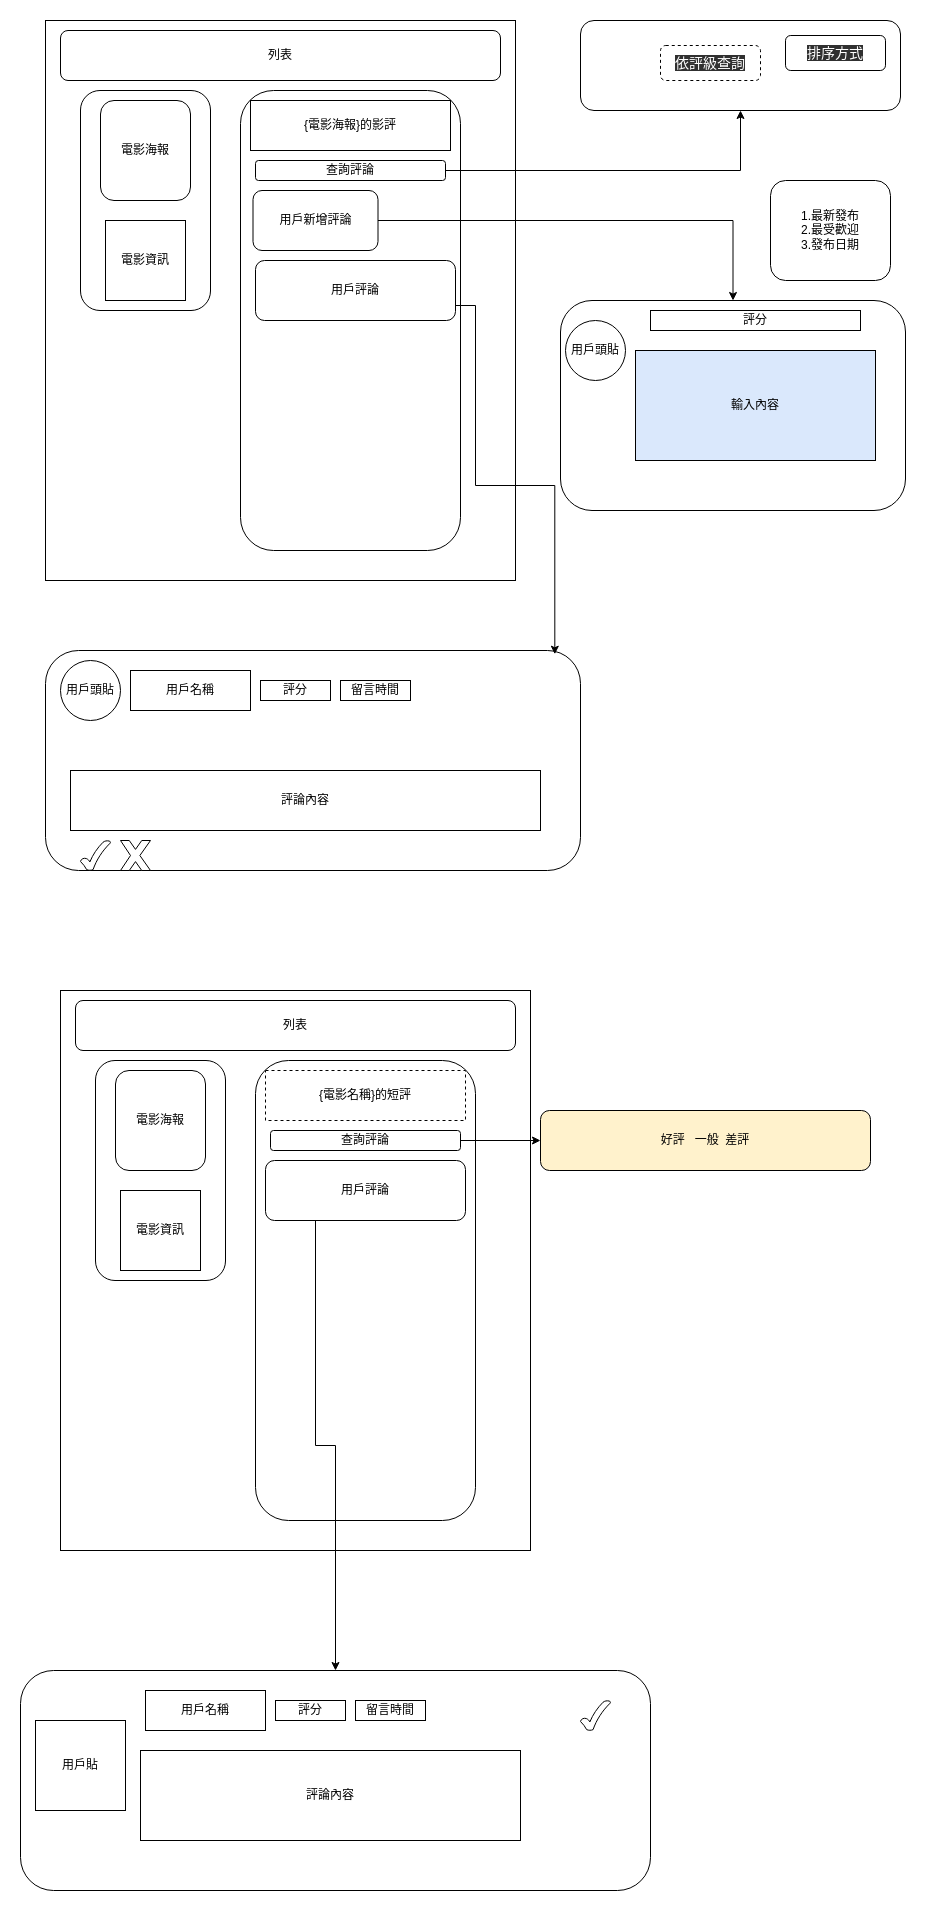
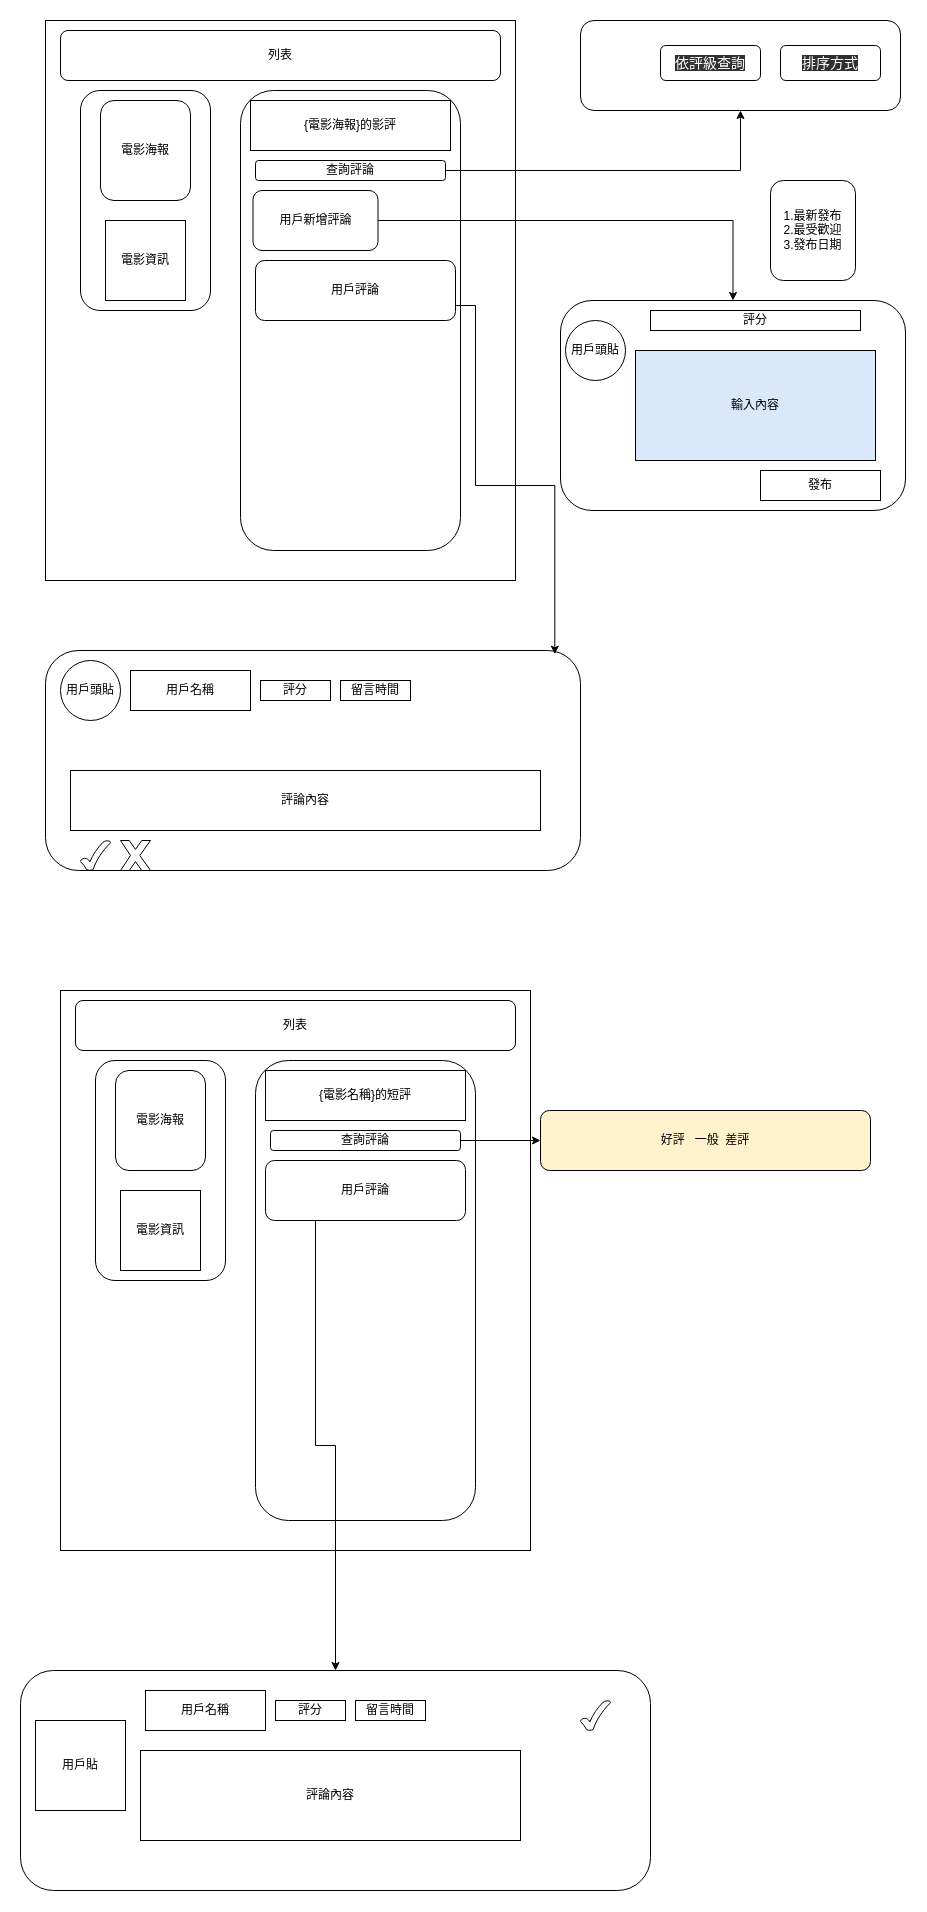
(836, 53) -> (831, 63)
(711, 63) -> (711, 63)
(831, 231) -> (813, 231)
none -> (821, 486)
(366, 1096) -> (366, 1096)
